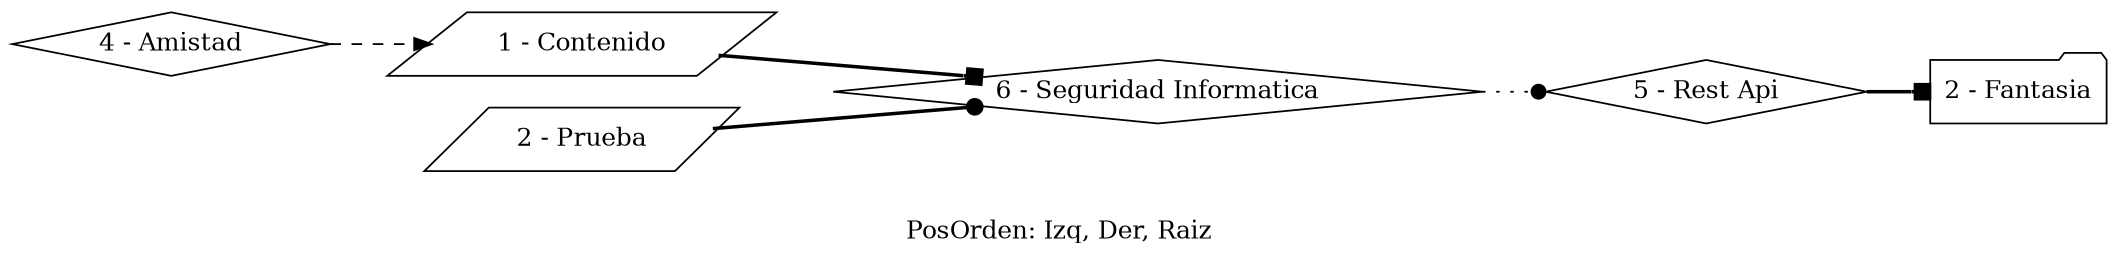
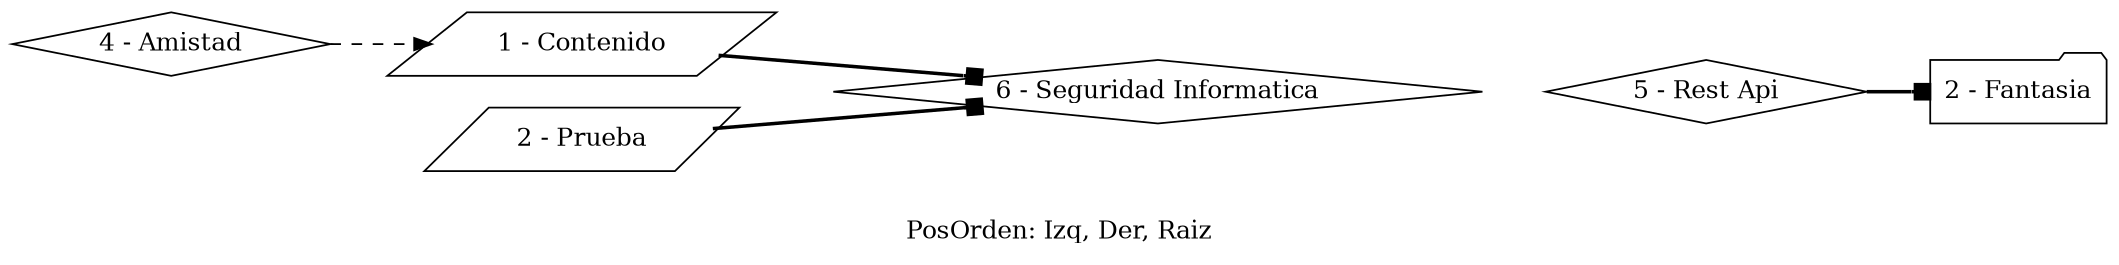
(1507, 92) -> none
(840, 118) -> (840, 118)
